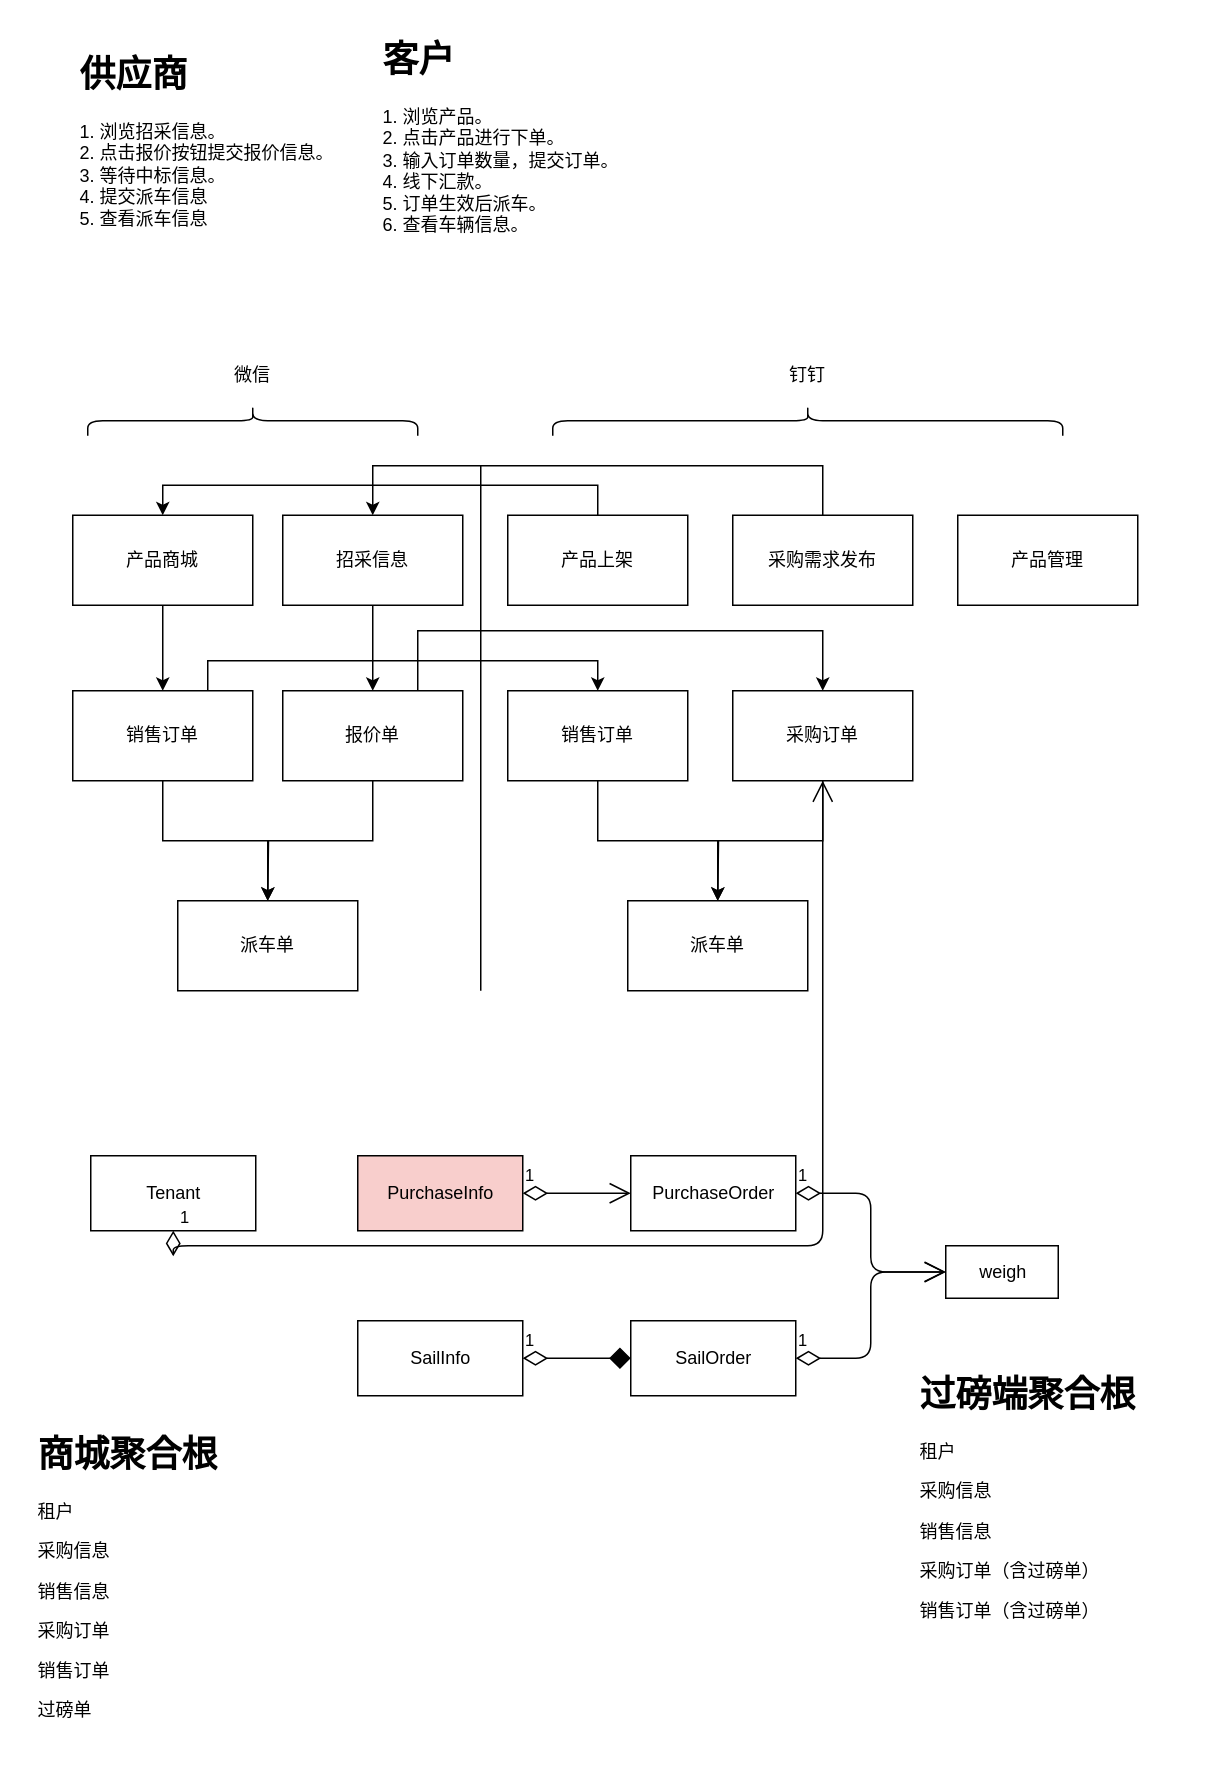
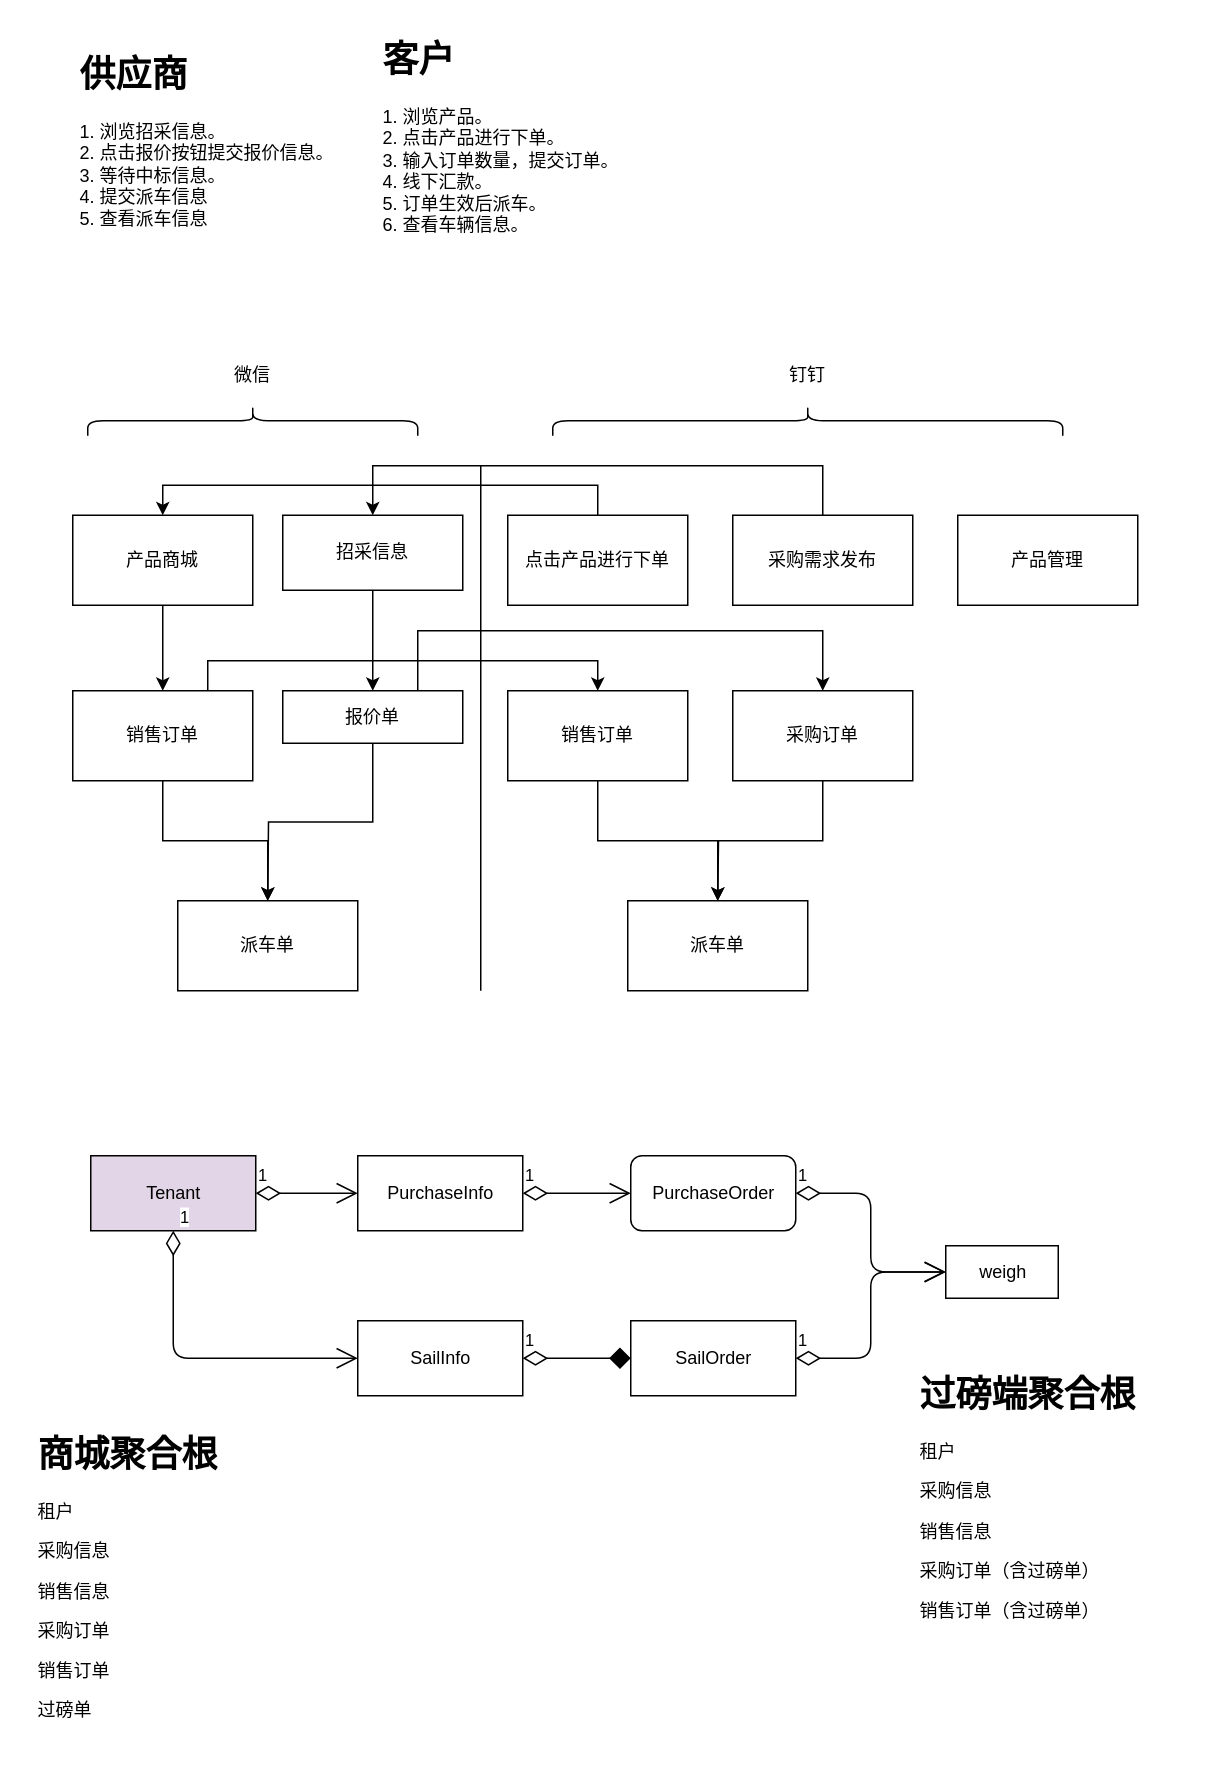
(373, 560) -> (373, 553)
(598, 560) -> (598, 560)
(373, 736) -> (373, 717)
(173, 1193) -> (173, 1193)
none -> (317, 1193)
(440, 1193) -> (440, 1193)
(713, 1193) -> (713, 1193)
(694, 1246) -> (217, 1358)
